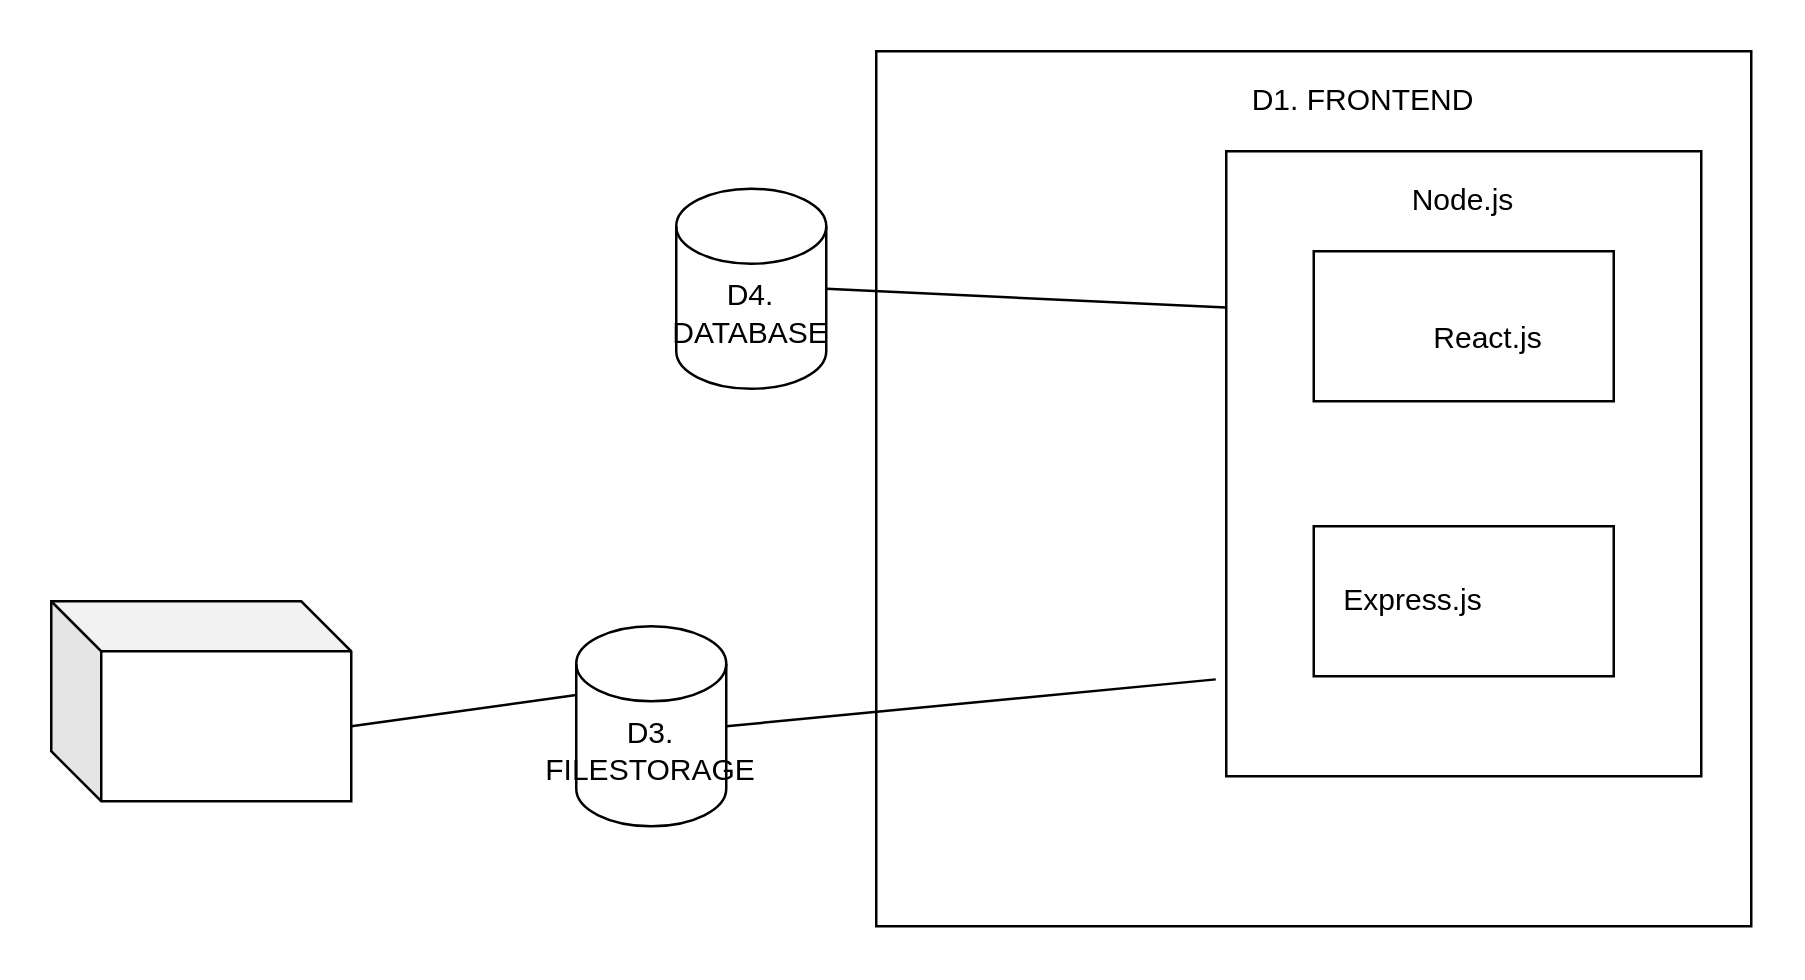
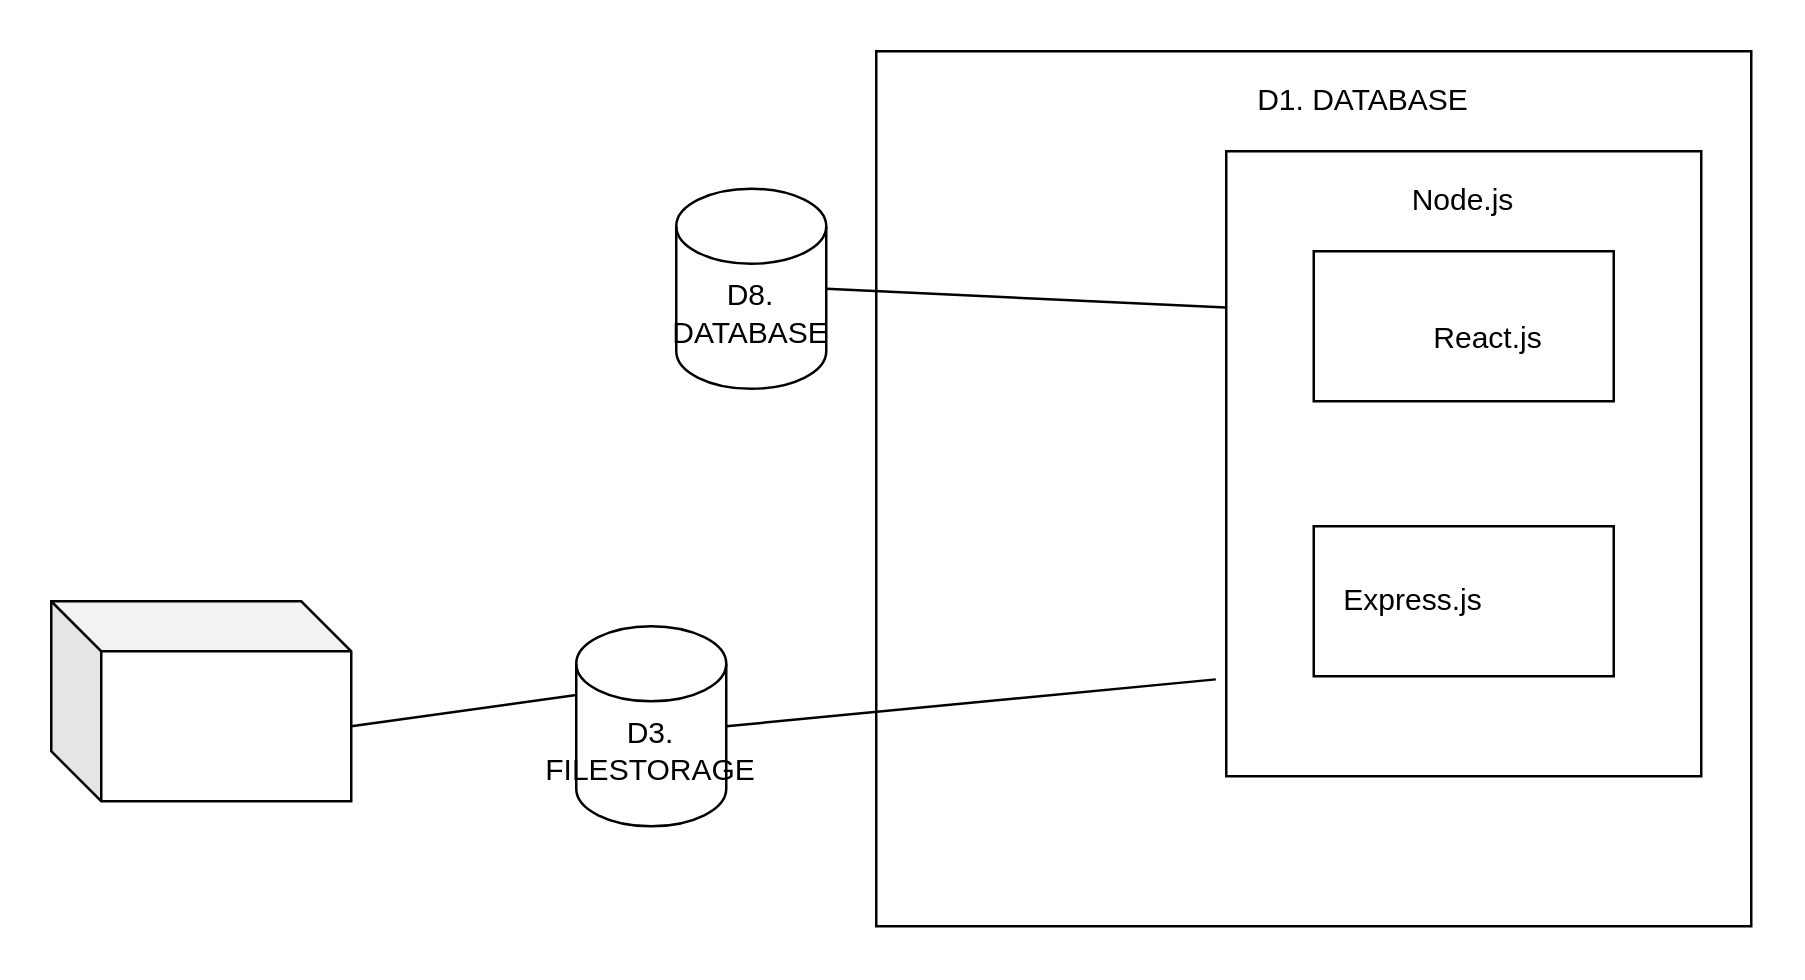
(1364, 101) -> (1364, 101)
(751, 314) -> (751, 314)
